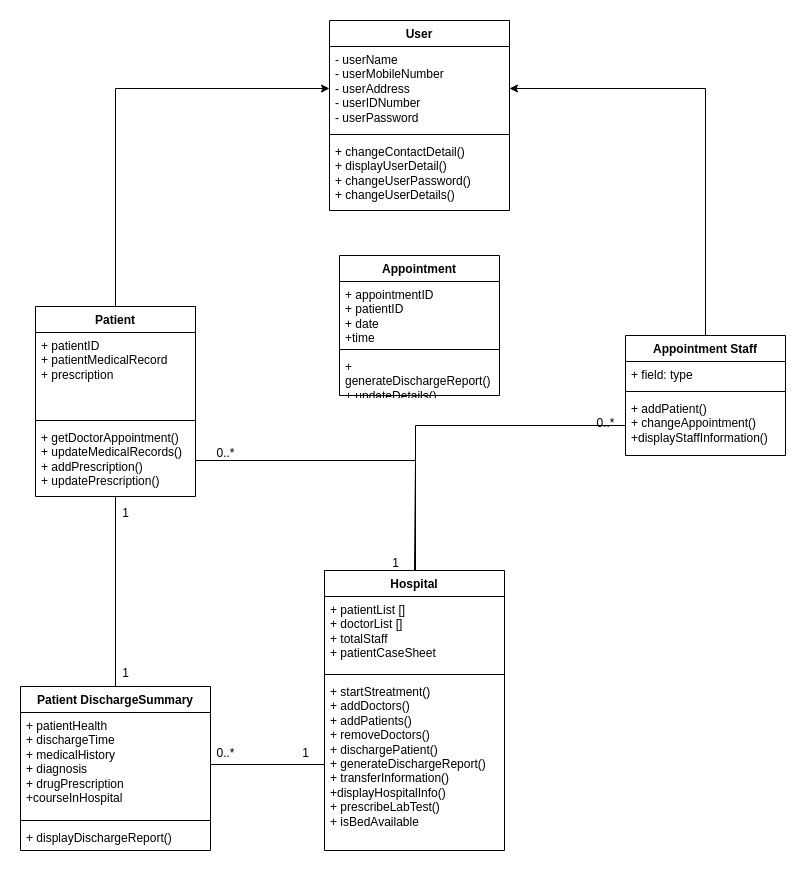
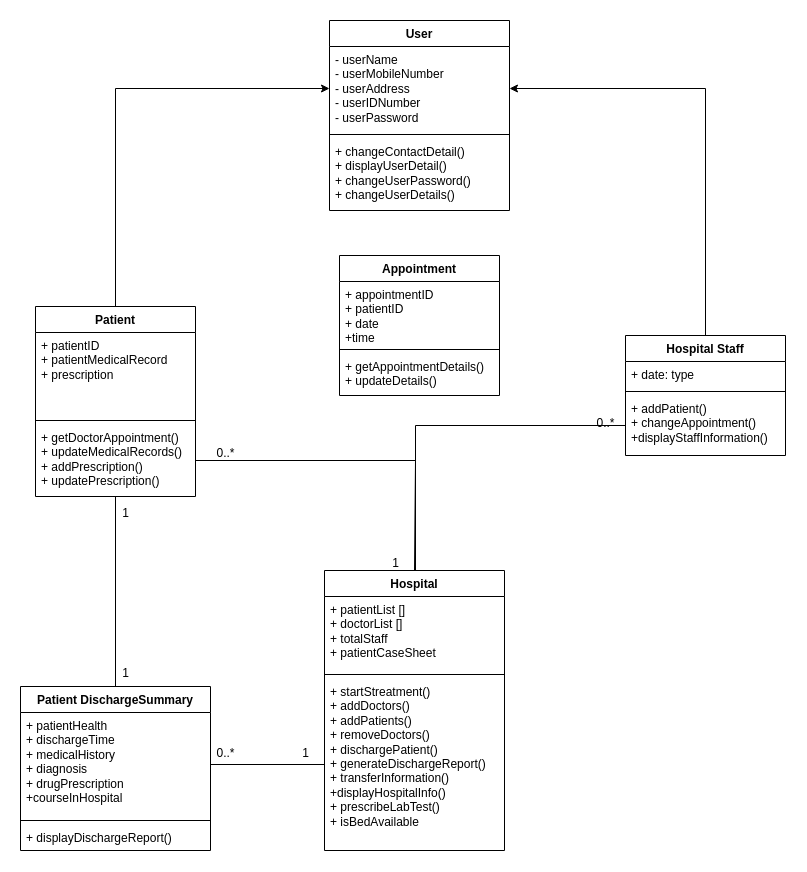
(706, 350) -> (706, 350)
(667, 376) -> (667, 376)
(421, 382) -> (421, 382)
